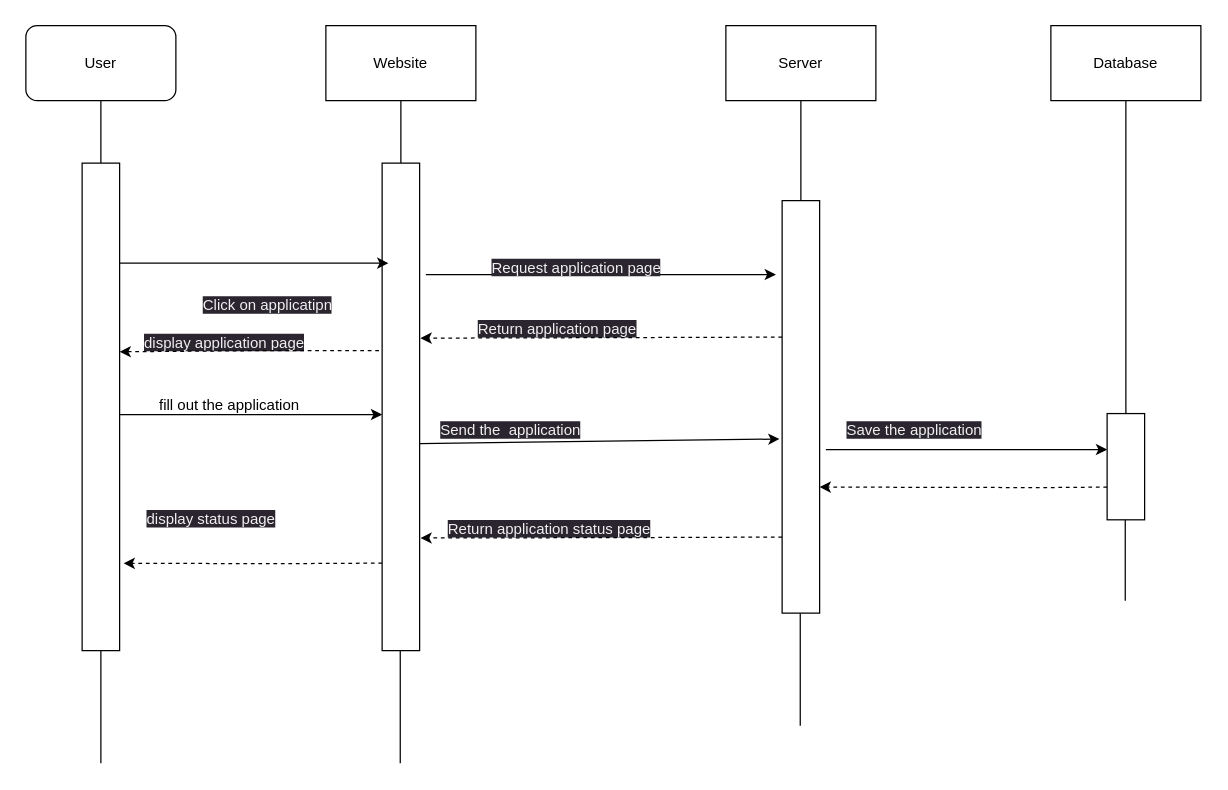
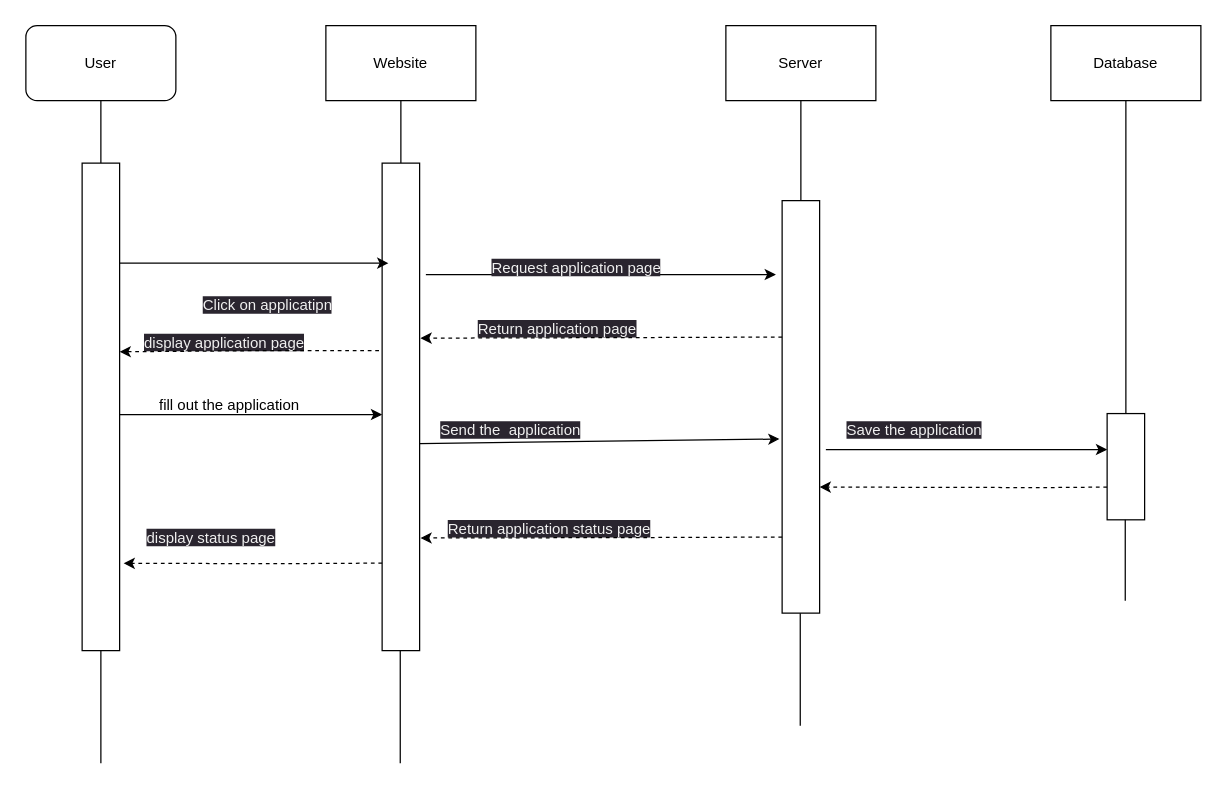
(257, 515) -> (257, 533)
